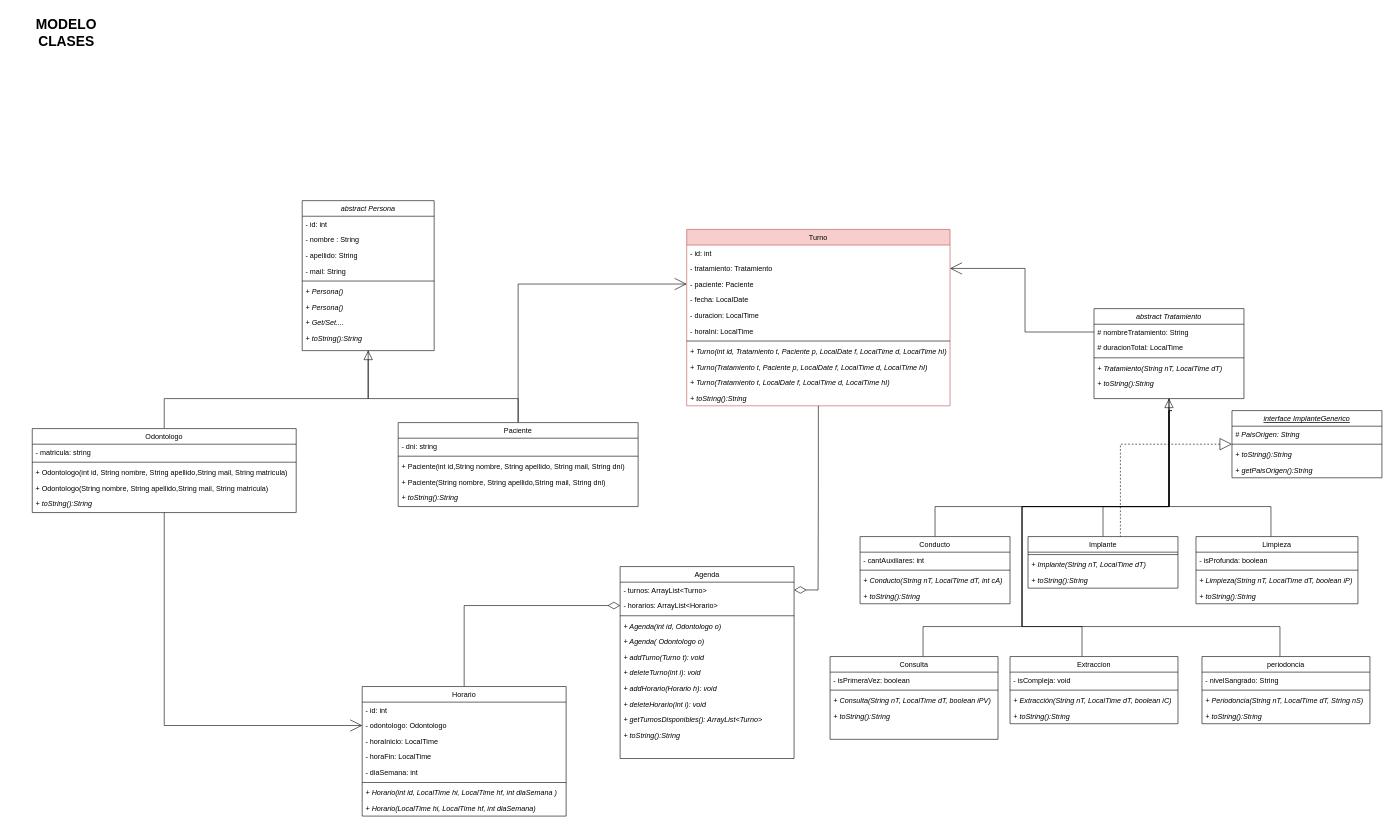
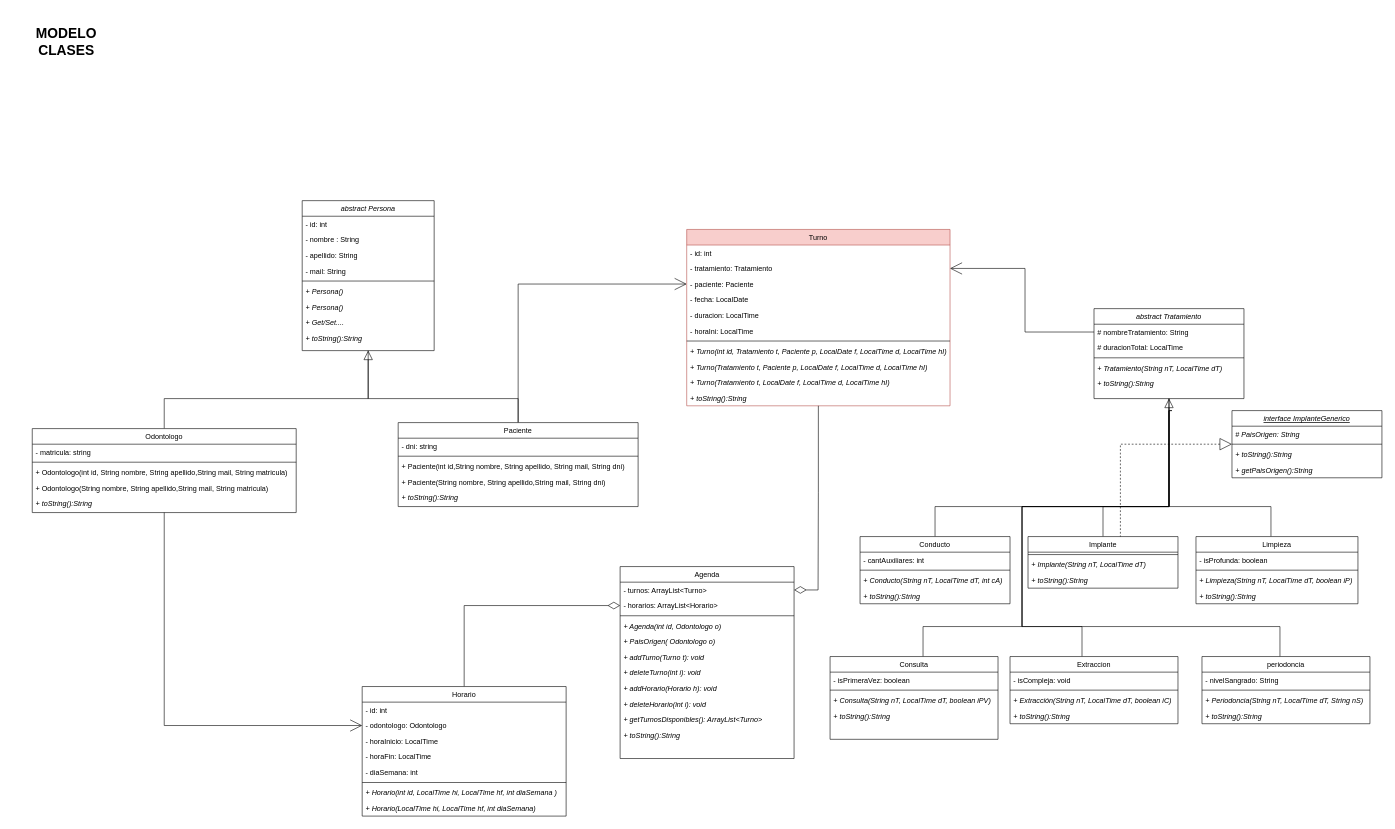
(66, 33) -> (66, 42)
(667, 642) -> (673, 642)
